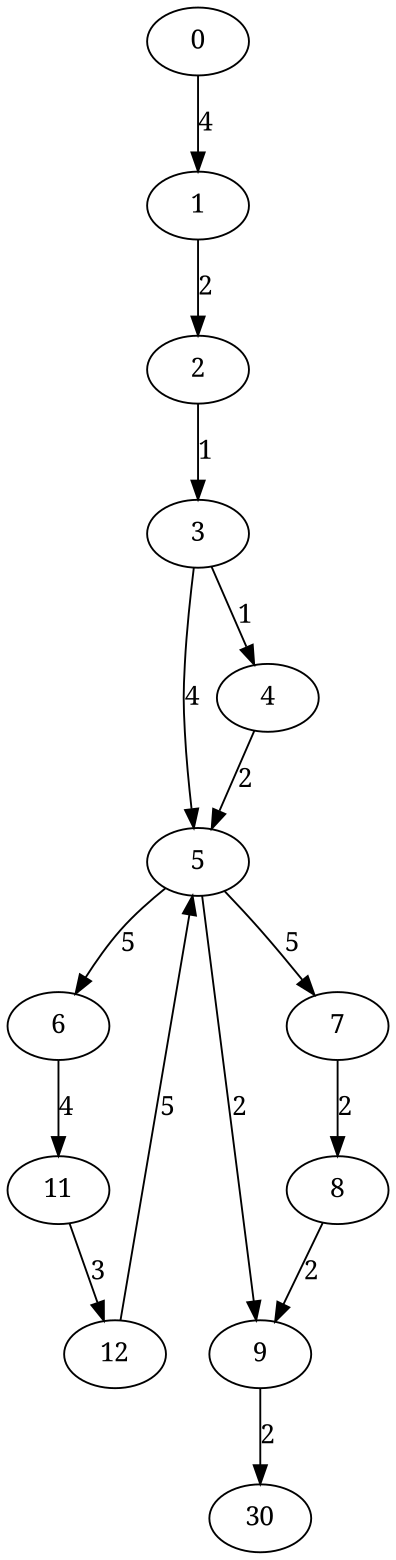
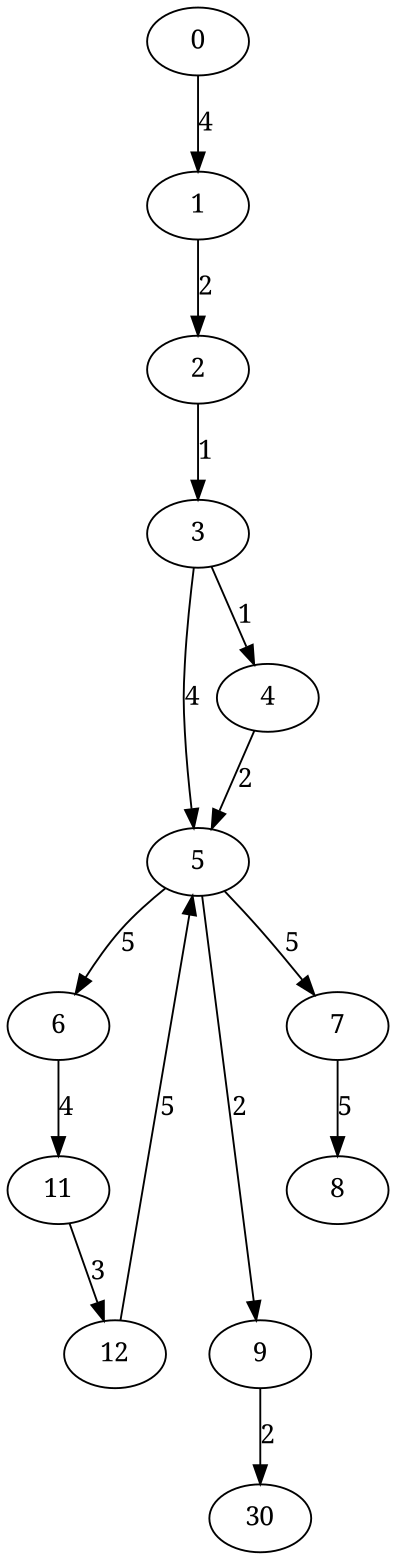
(345, 1108) -> (345, 1108)
(303, 1264) -> none
